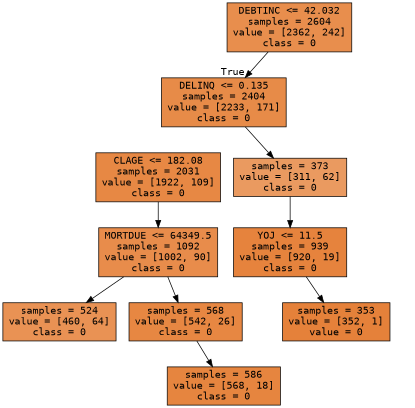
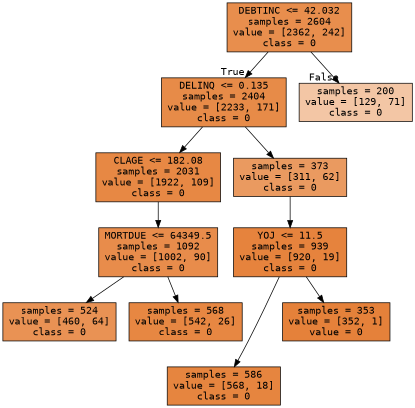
none -> (356, 102)
none -> (194, 137)
(203, 351) -> (259, 319)
